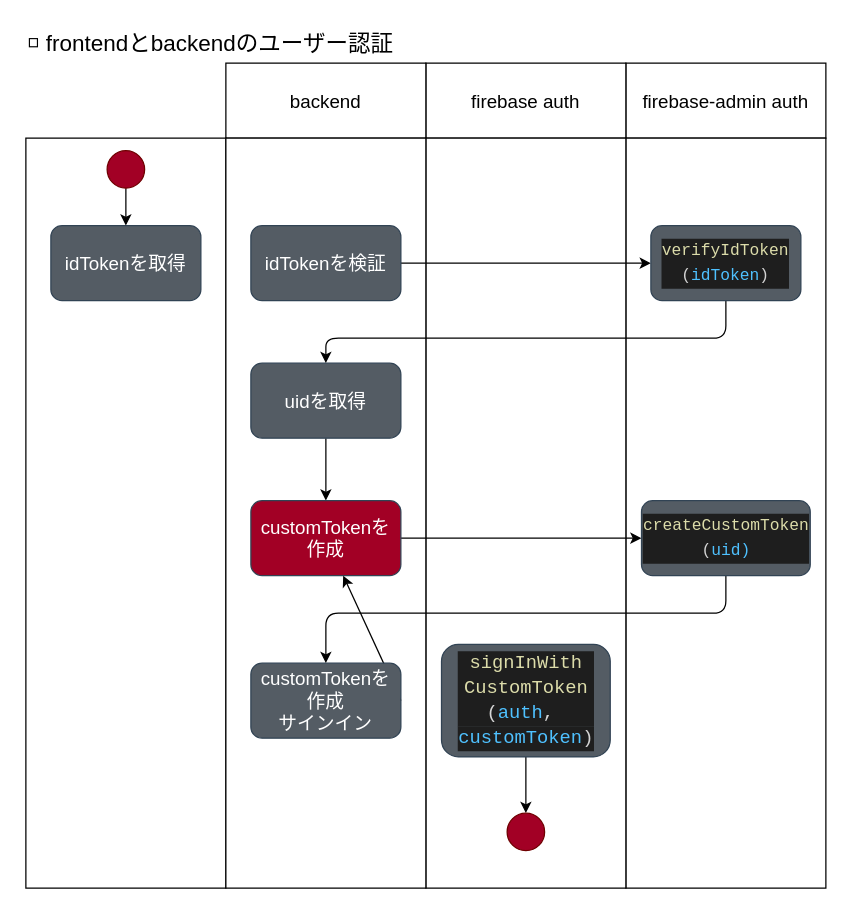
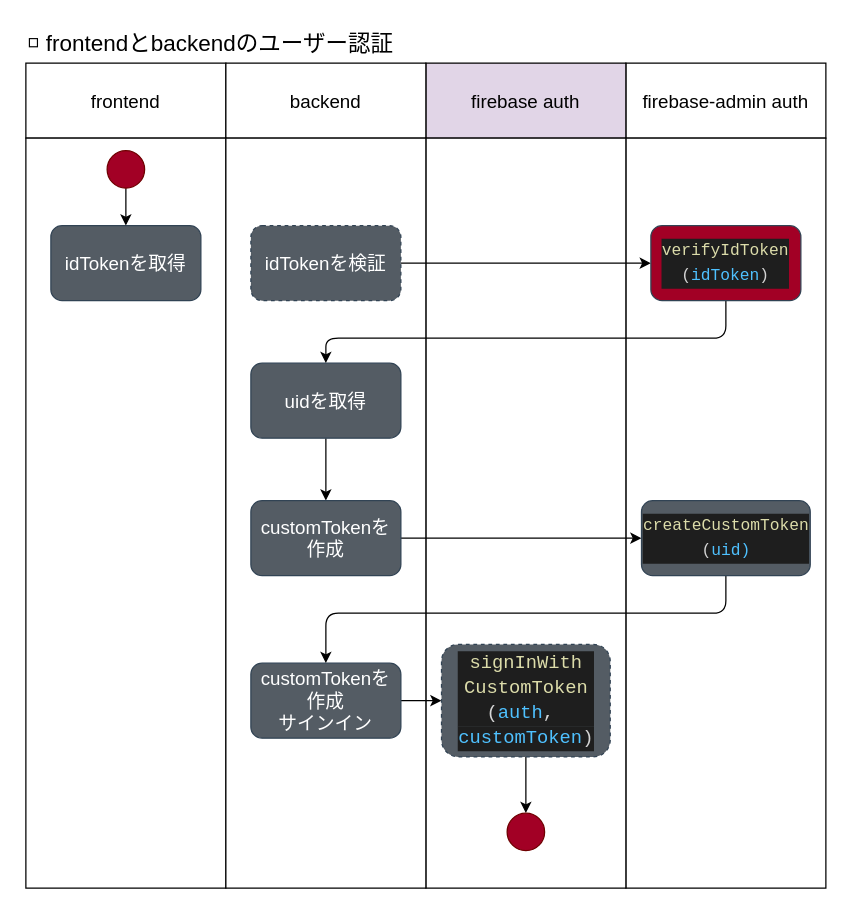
none -> (126, 101)
(526, 101) -> (526, 101)
(326, 263) -> (326, 263)
(726, 263) -> (726, 263)
(326, 538) -> (326, 538)
(365, 623) -> (417, 701)
(526, 701) -> (526, 701)
